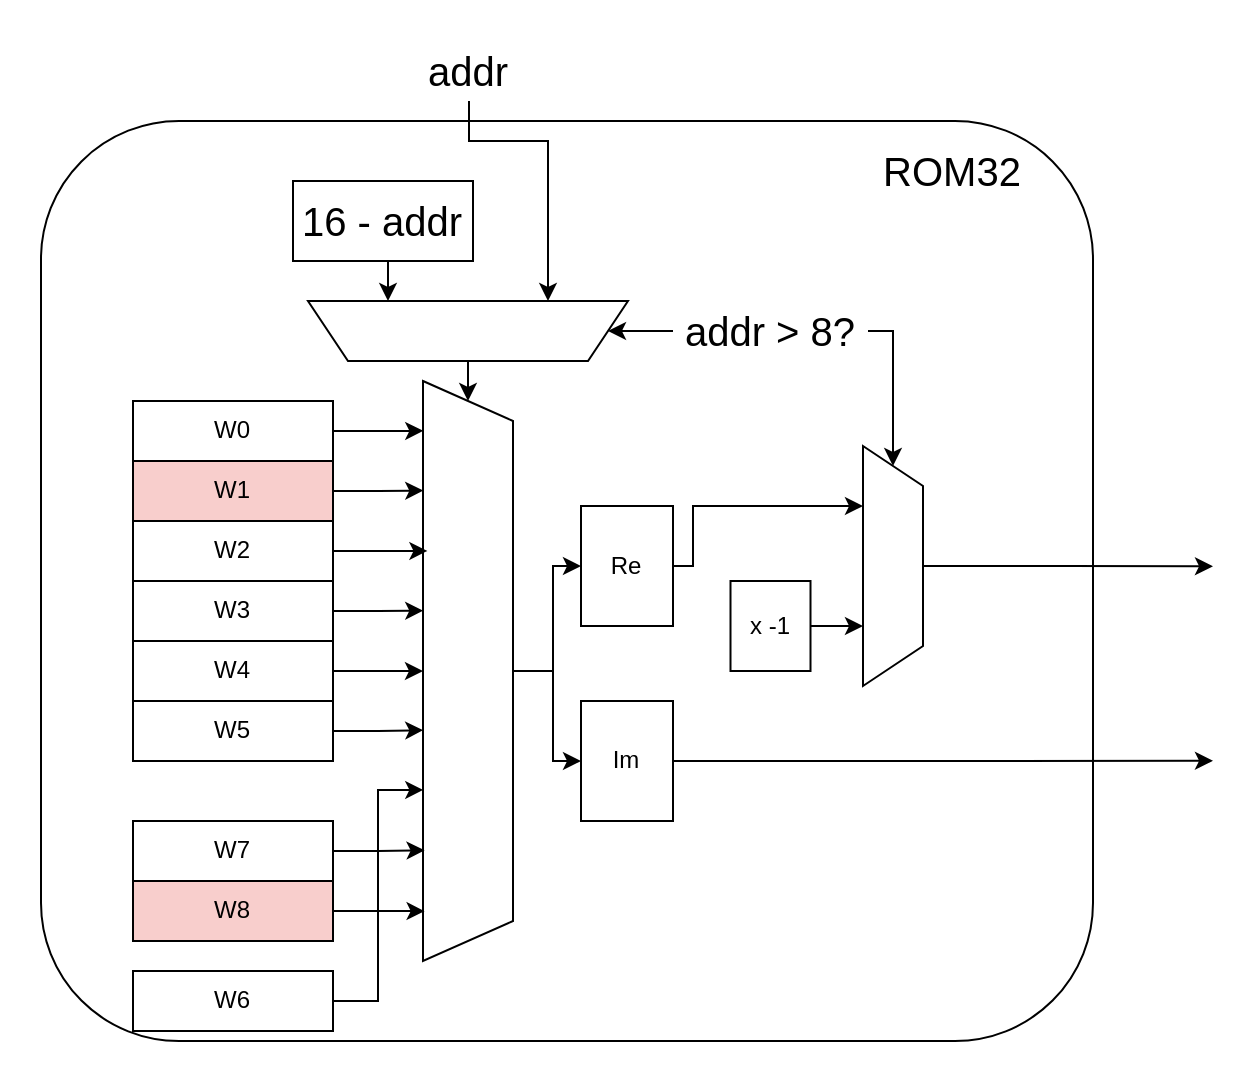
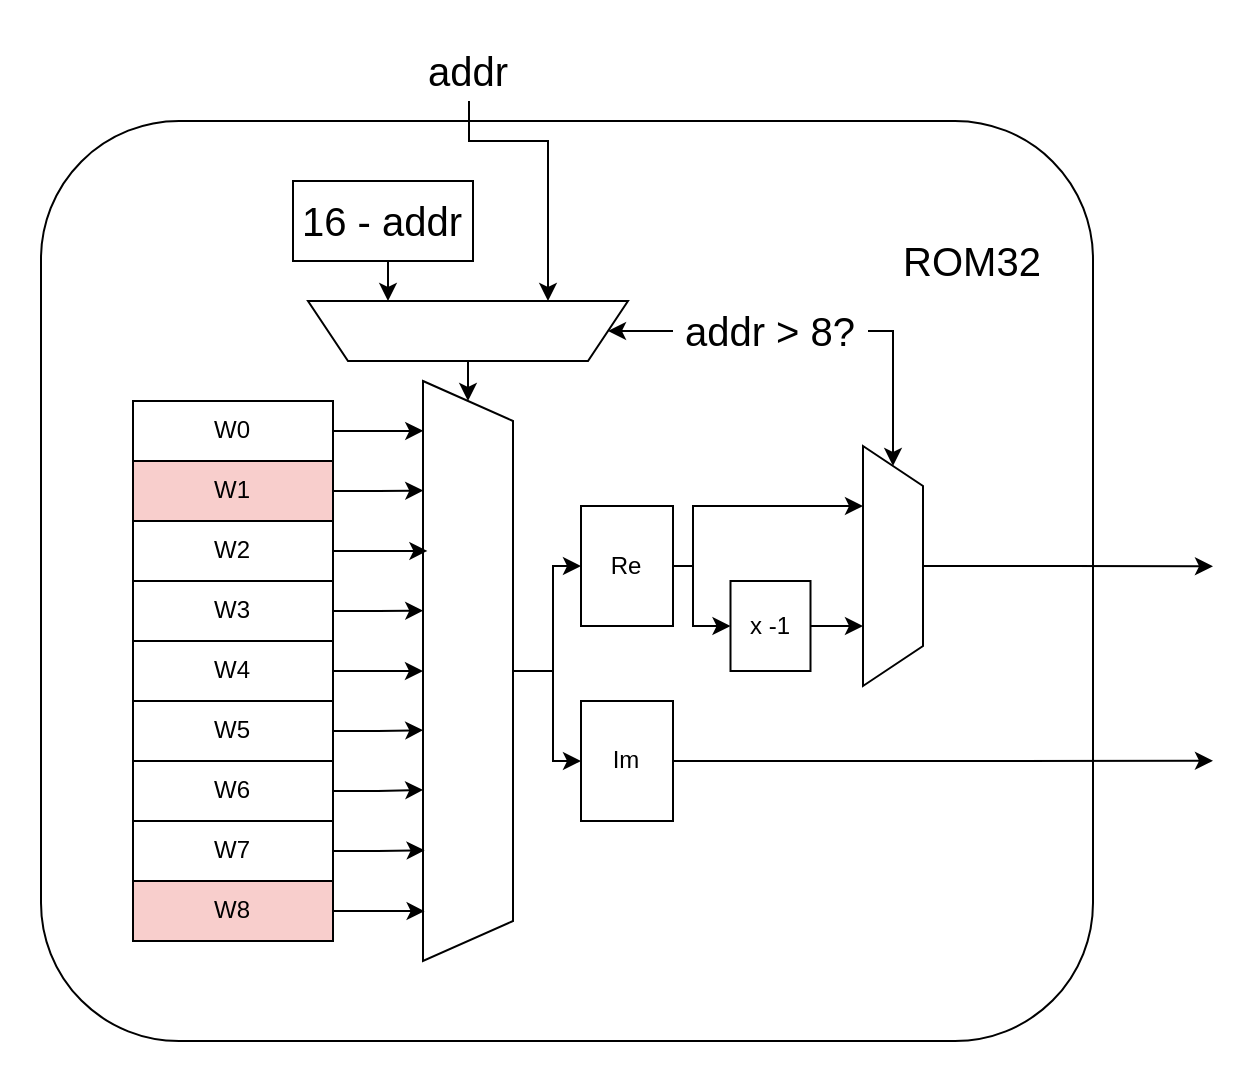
(953, 171) -> (973, 261)
none -> (693, 610)
(233, 1001) -> (233, 791)
